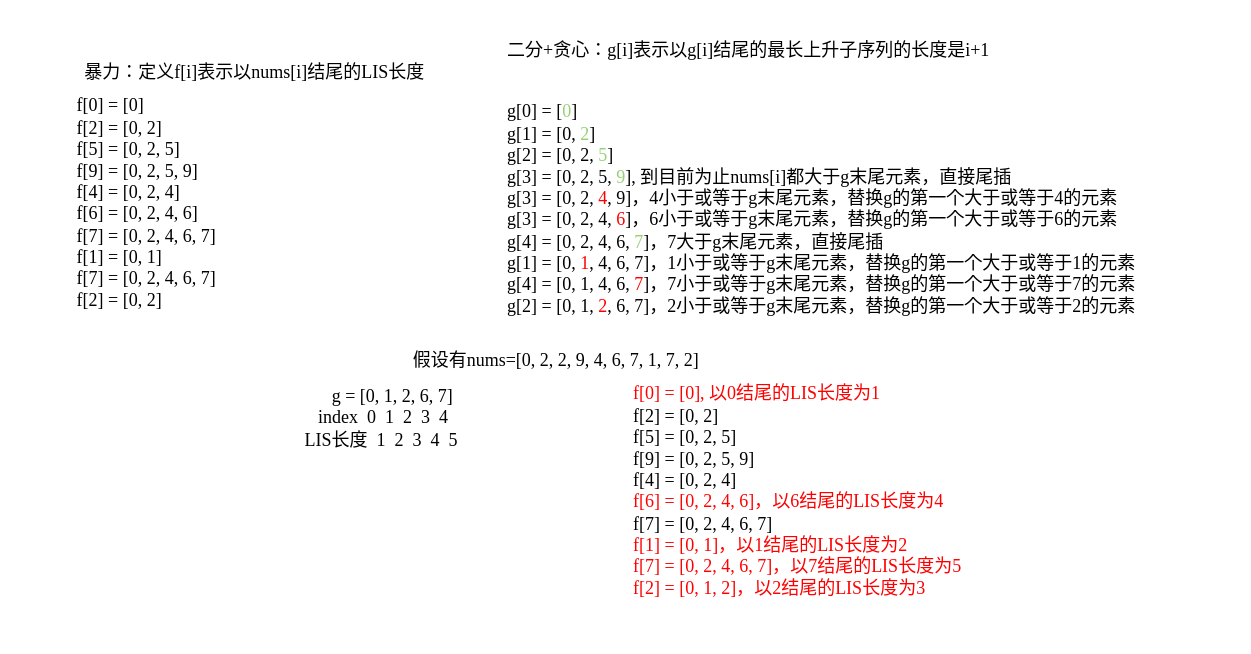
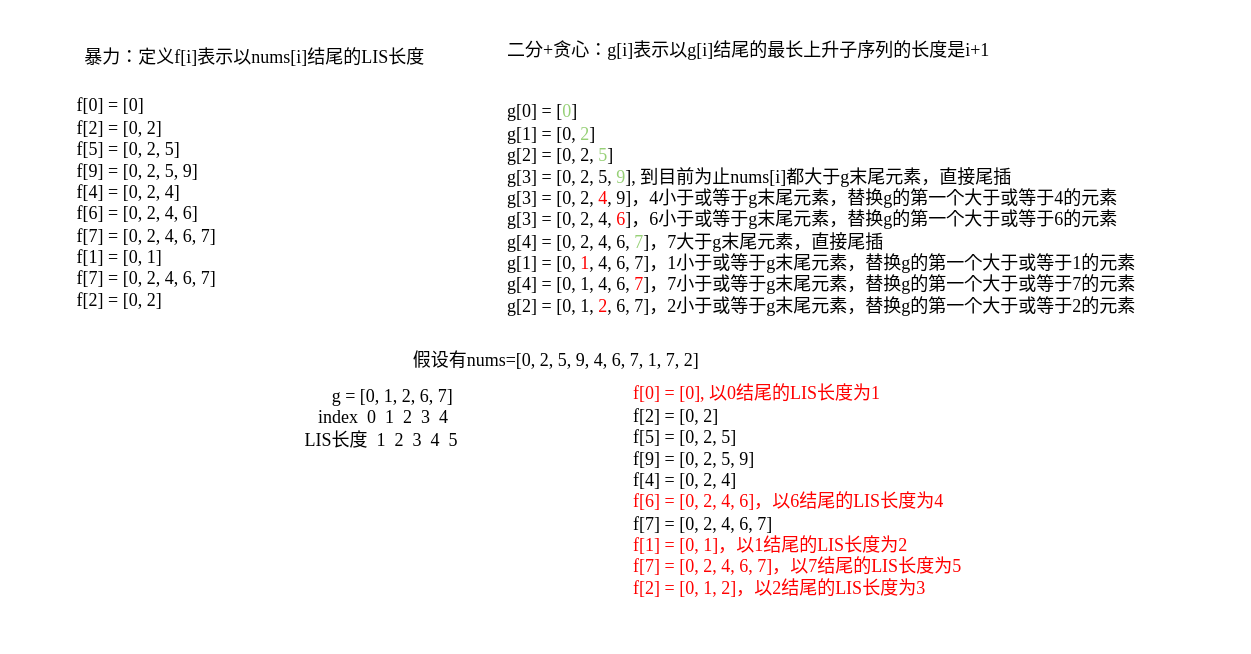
(255, 73) -> (255, 58)
(557, 361) -> (557, 361)
